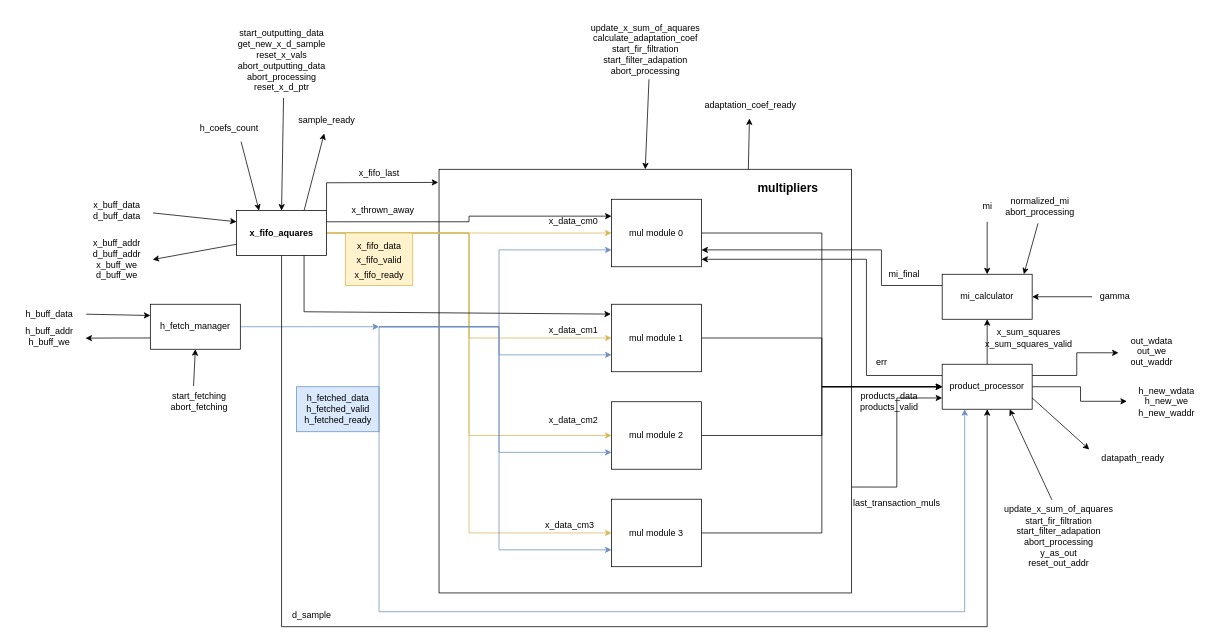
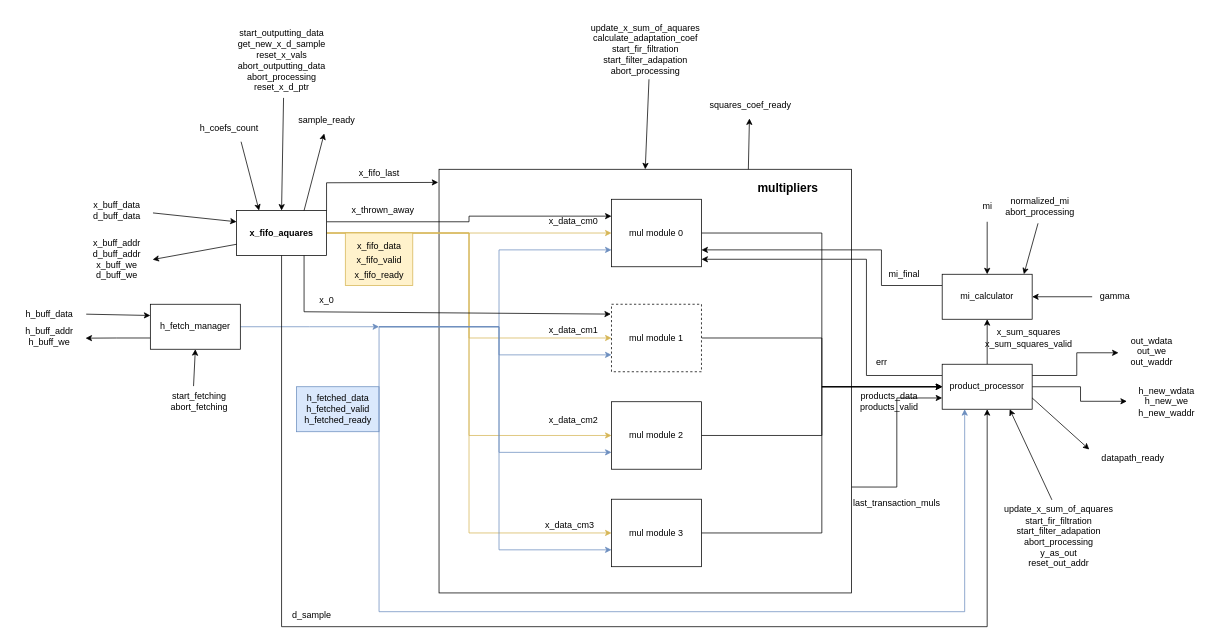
(751, 105) -> (751, 105)
none -> (327, 300)
(657, 338) -> (657, 338)
